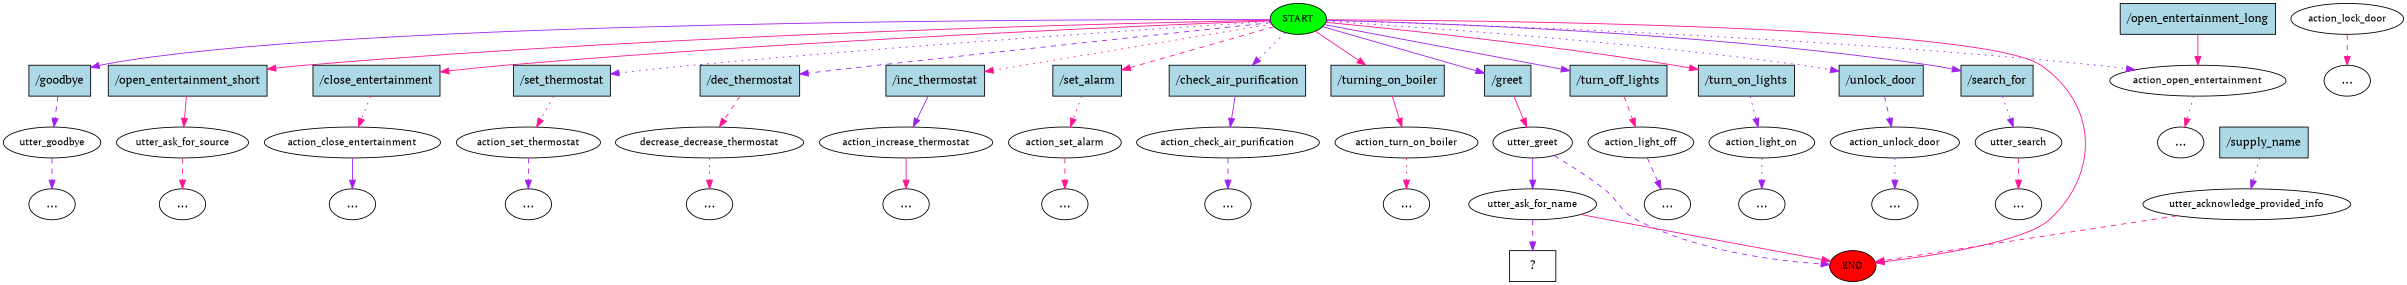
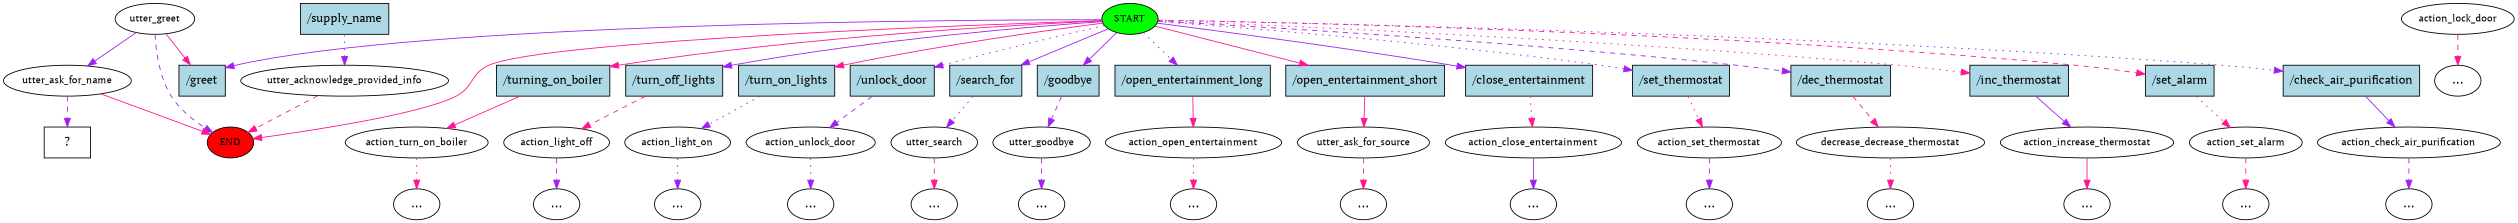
(1747, 38) -> (1157, 46)
(859, 41) -> (1307, 43)
(1519, 108) -> (176, 46)
